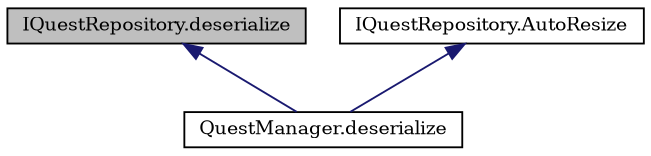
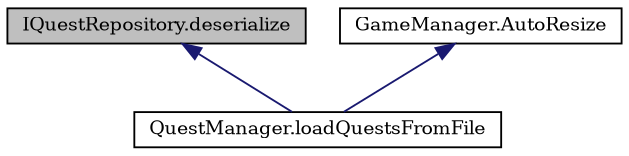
(492, 26) -> (481, 26)
(323, 130) -> (318, 130)
